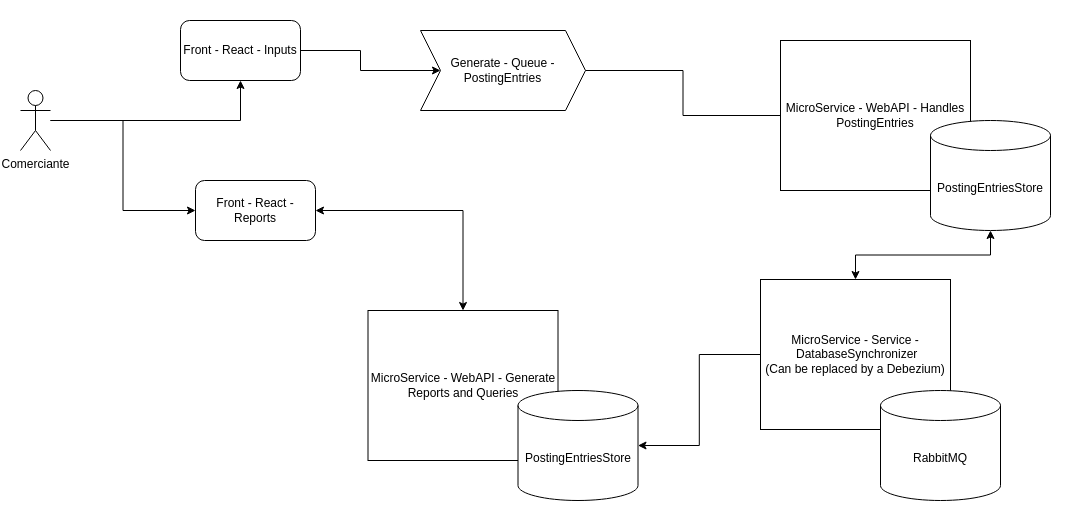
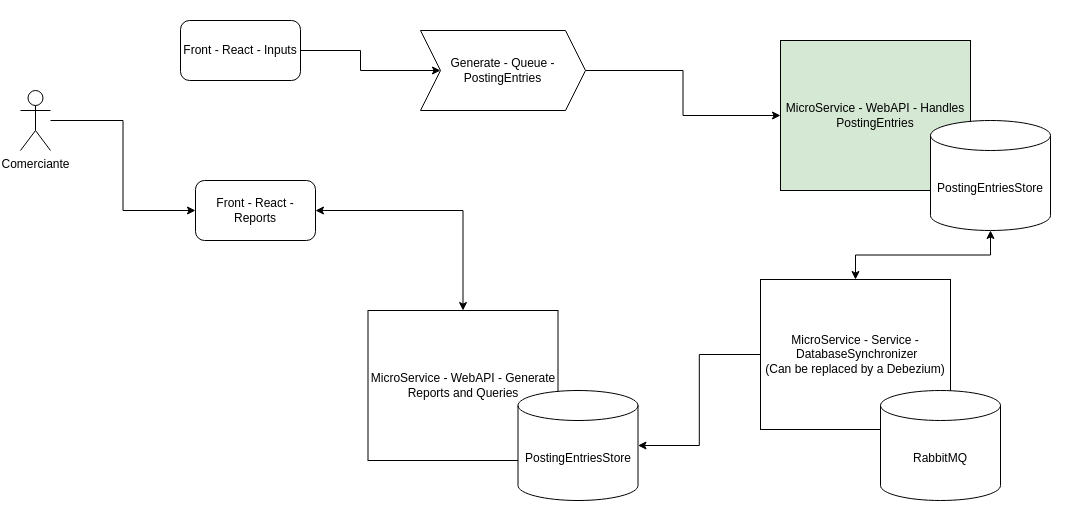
(774, 116) -> (772, 116)
(876, 116) -> (876, 116)
(200, 121) -> none
